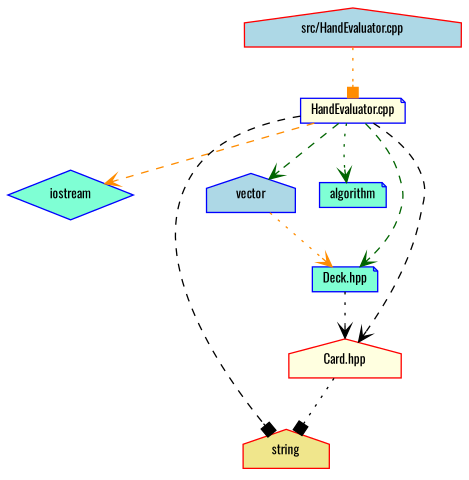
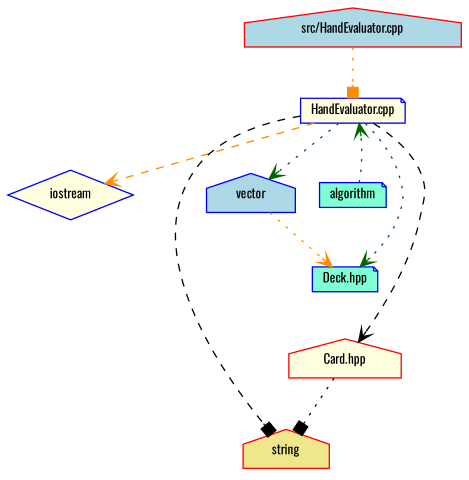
(344, 146) -> (362, 160)
(309, 147) -> (309, 147)
(403, 190) -> (403, 190)
(71, 195) -> (71, 195)
(345, 308) -> none
